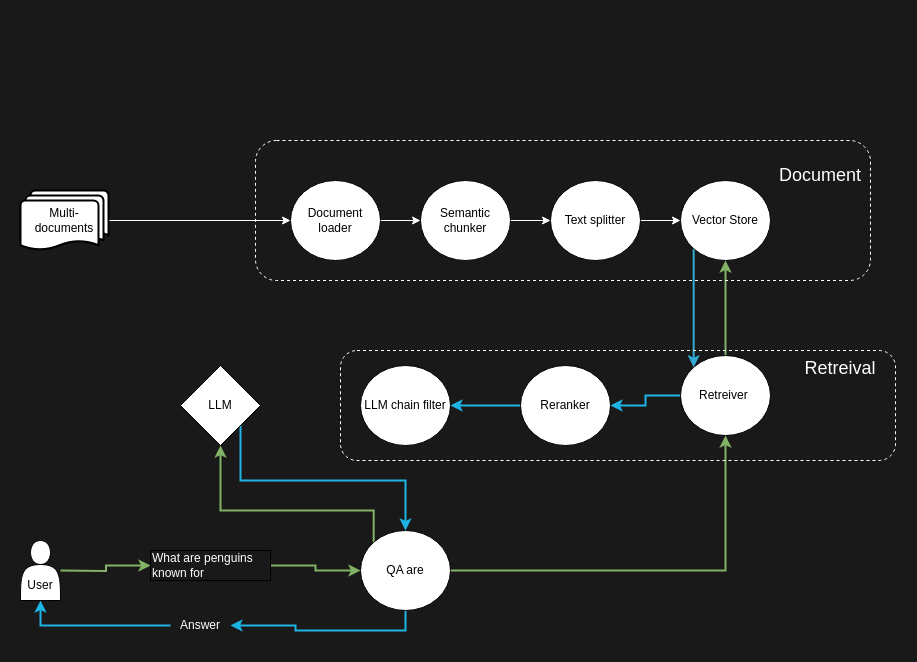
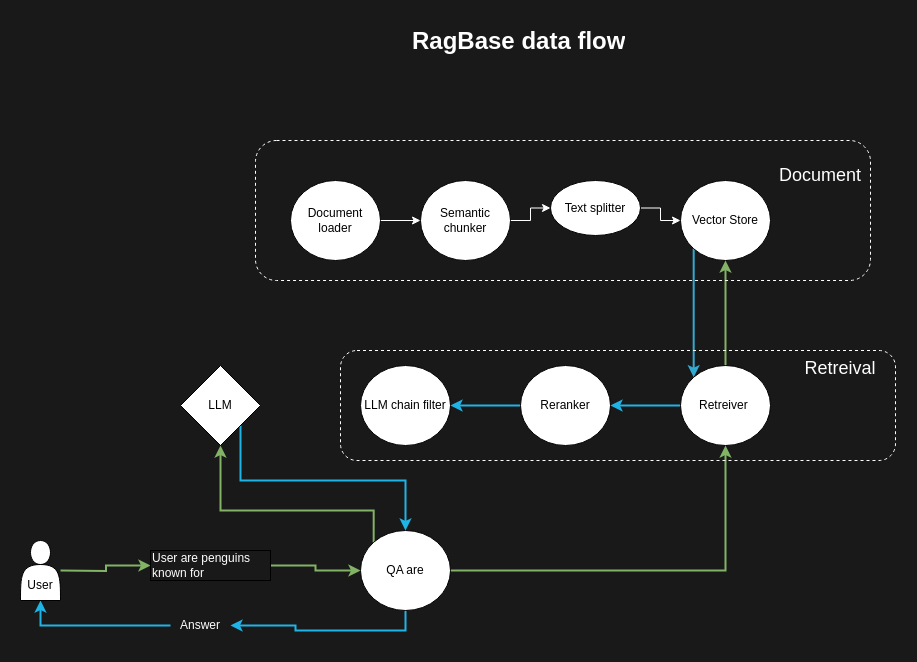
none -> (531, 48)
(65, 221) -> none
(196, 221) -> none
(596, 221) -> (596, 208)
(726, 396) -> (726, 406)
(212, 566) -> (212, 566)
